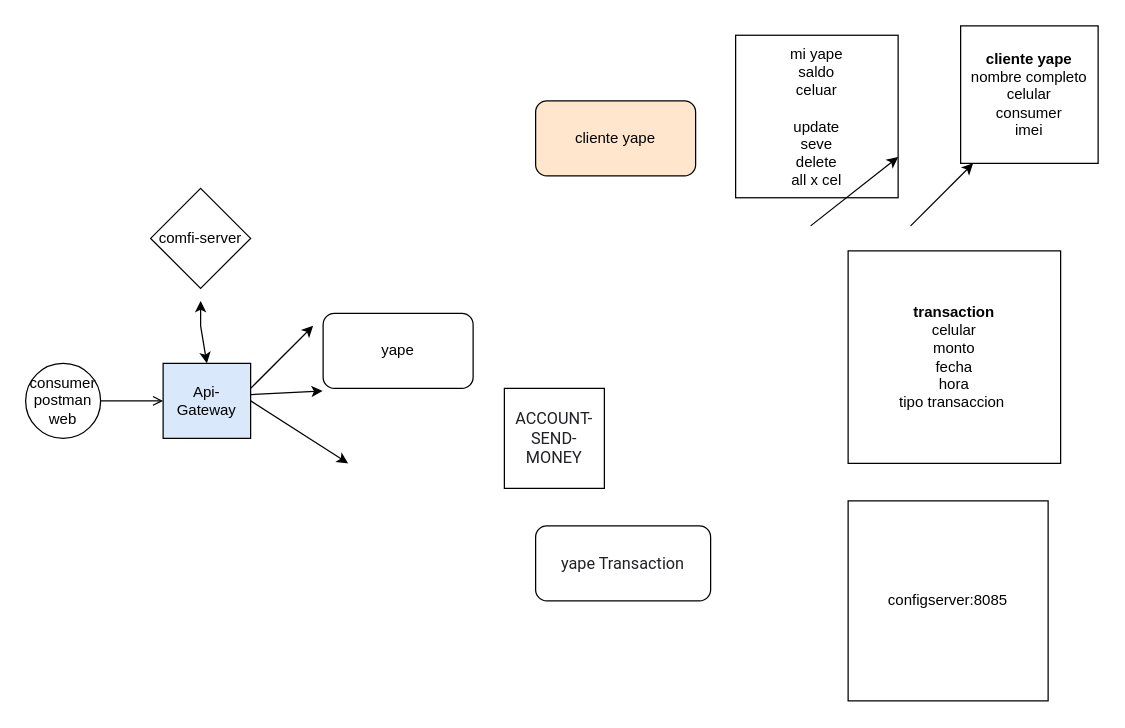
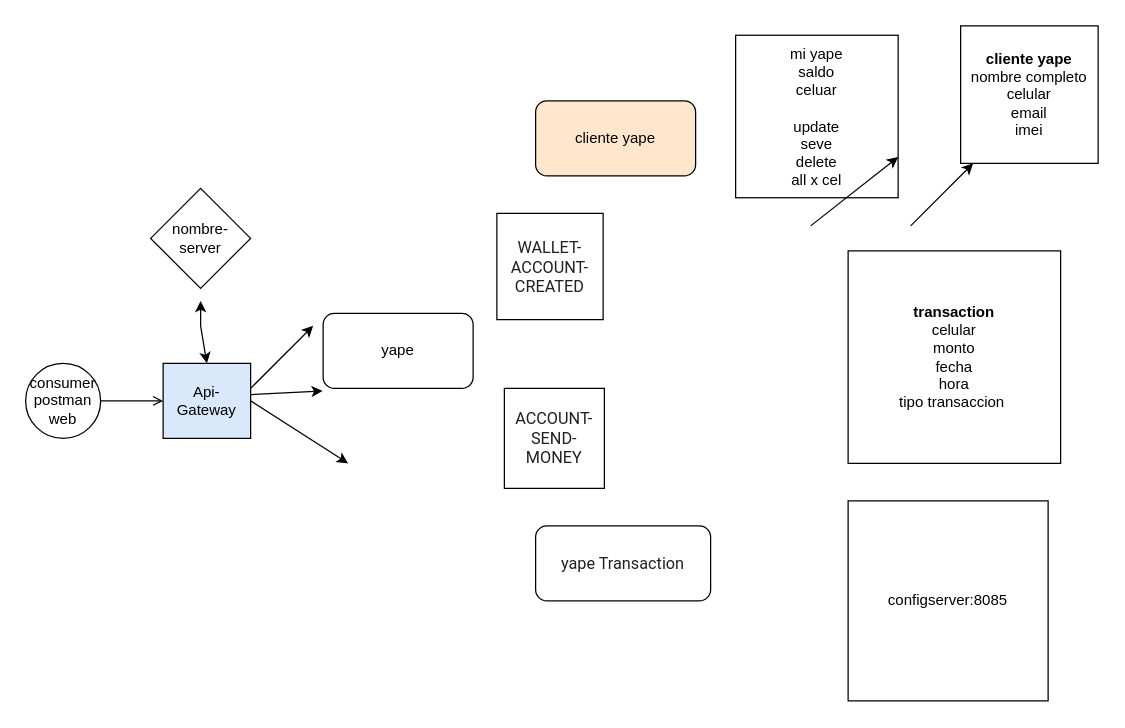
(1029, 94) -> (1029, 94)
(201, 238) -> (201, 238)
none -> (550, 266)
